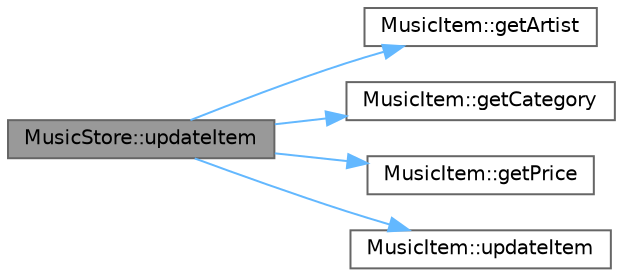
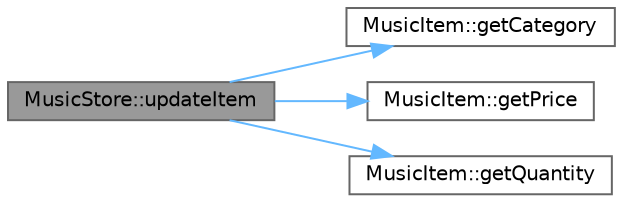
(481, 27) -> none
(481, 249) -> (481, 175)
